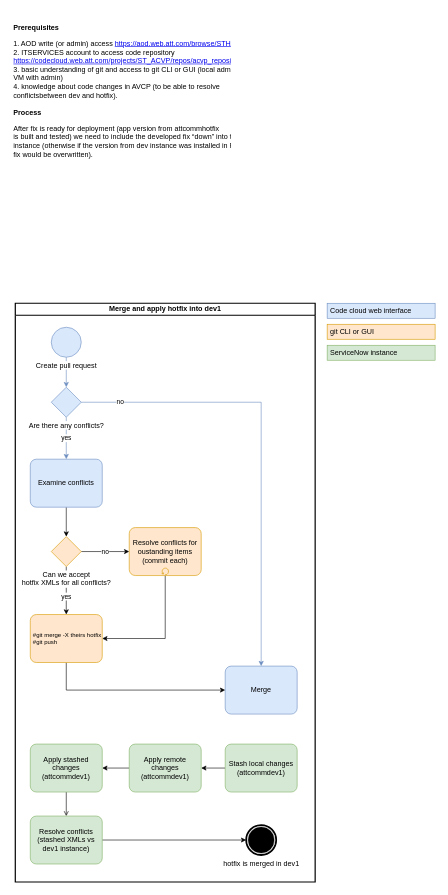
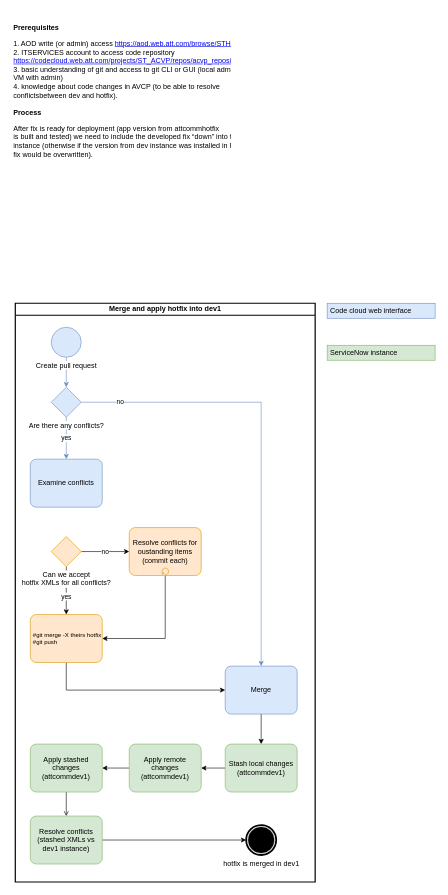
(381, 332) -> none
(66, 531) -> none
none -> (261, 738)
